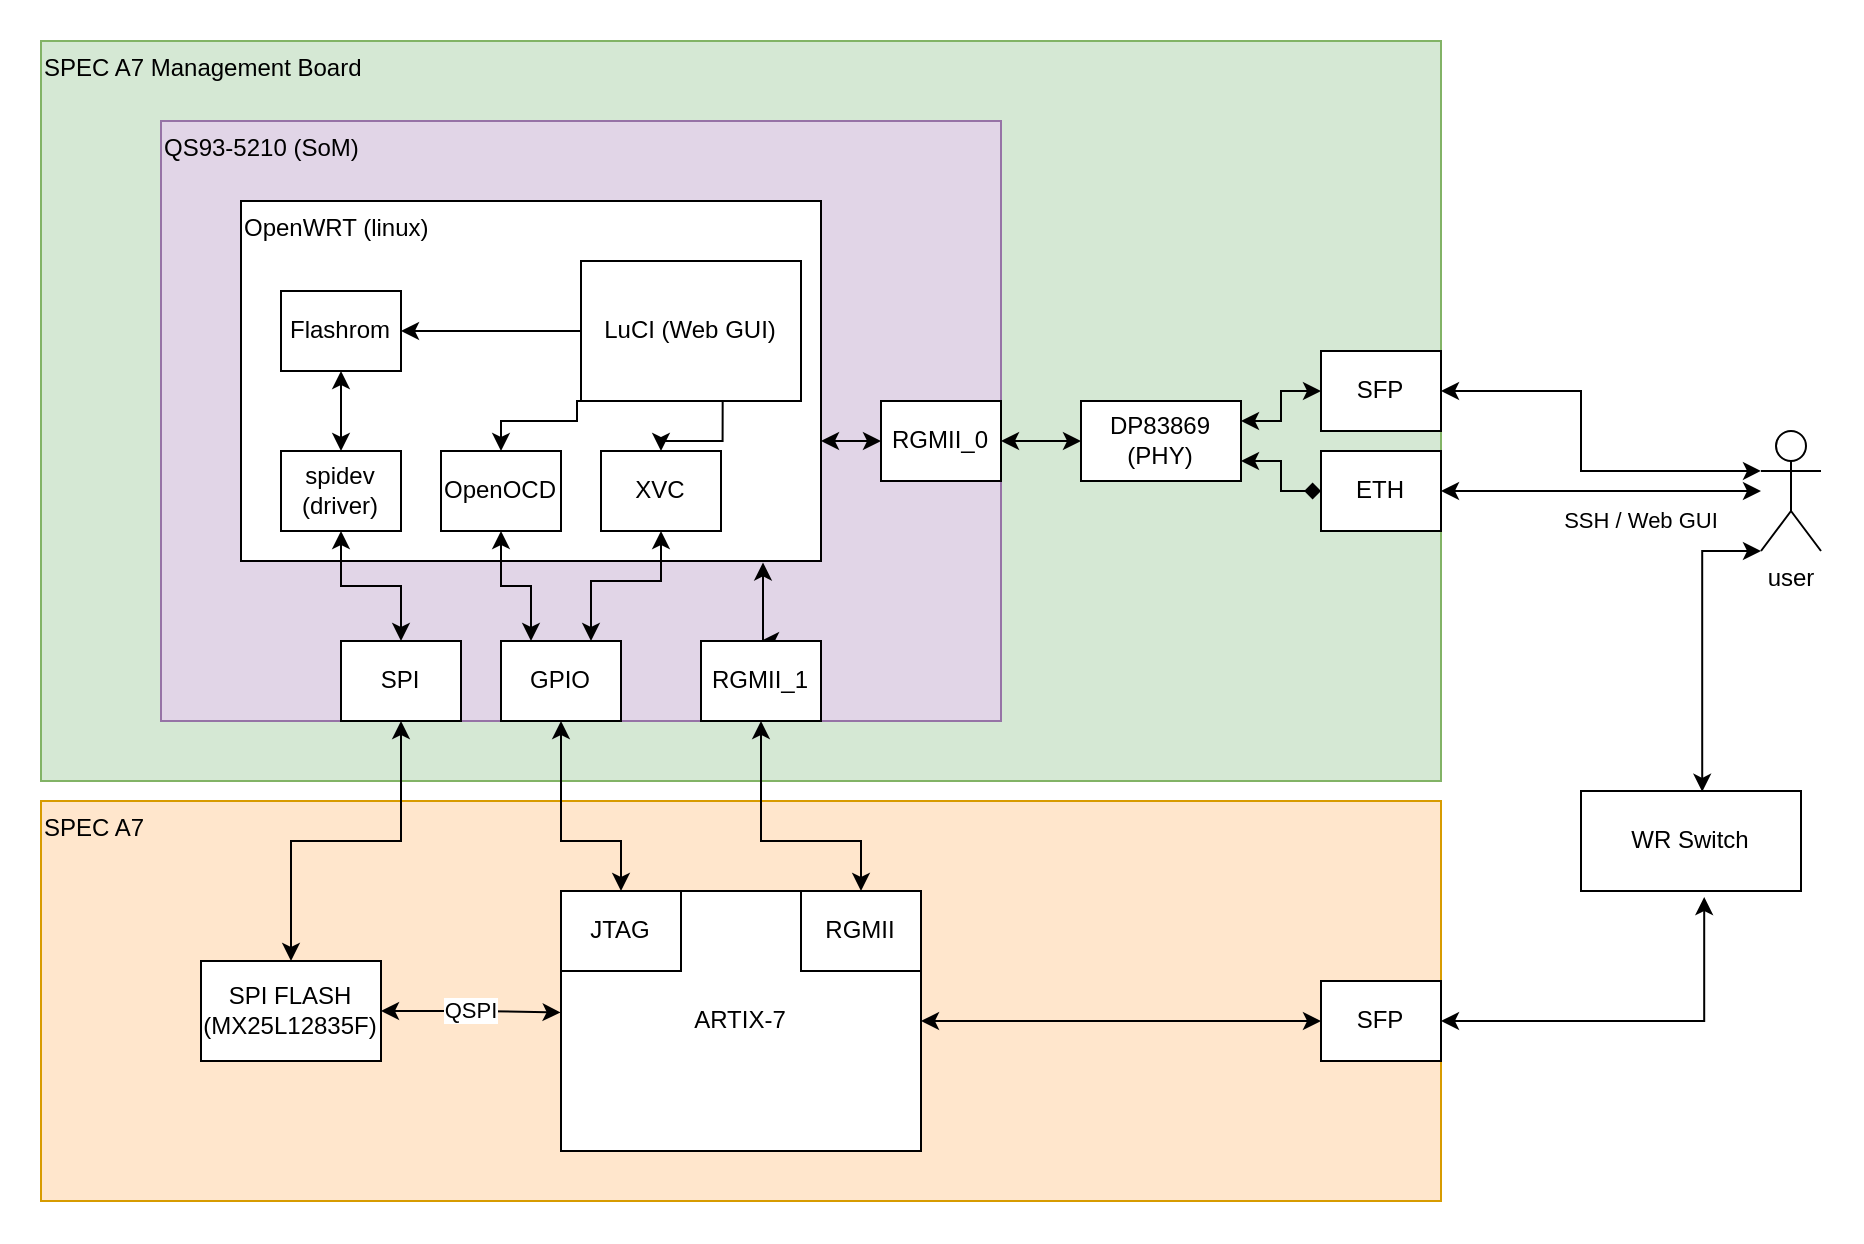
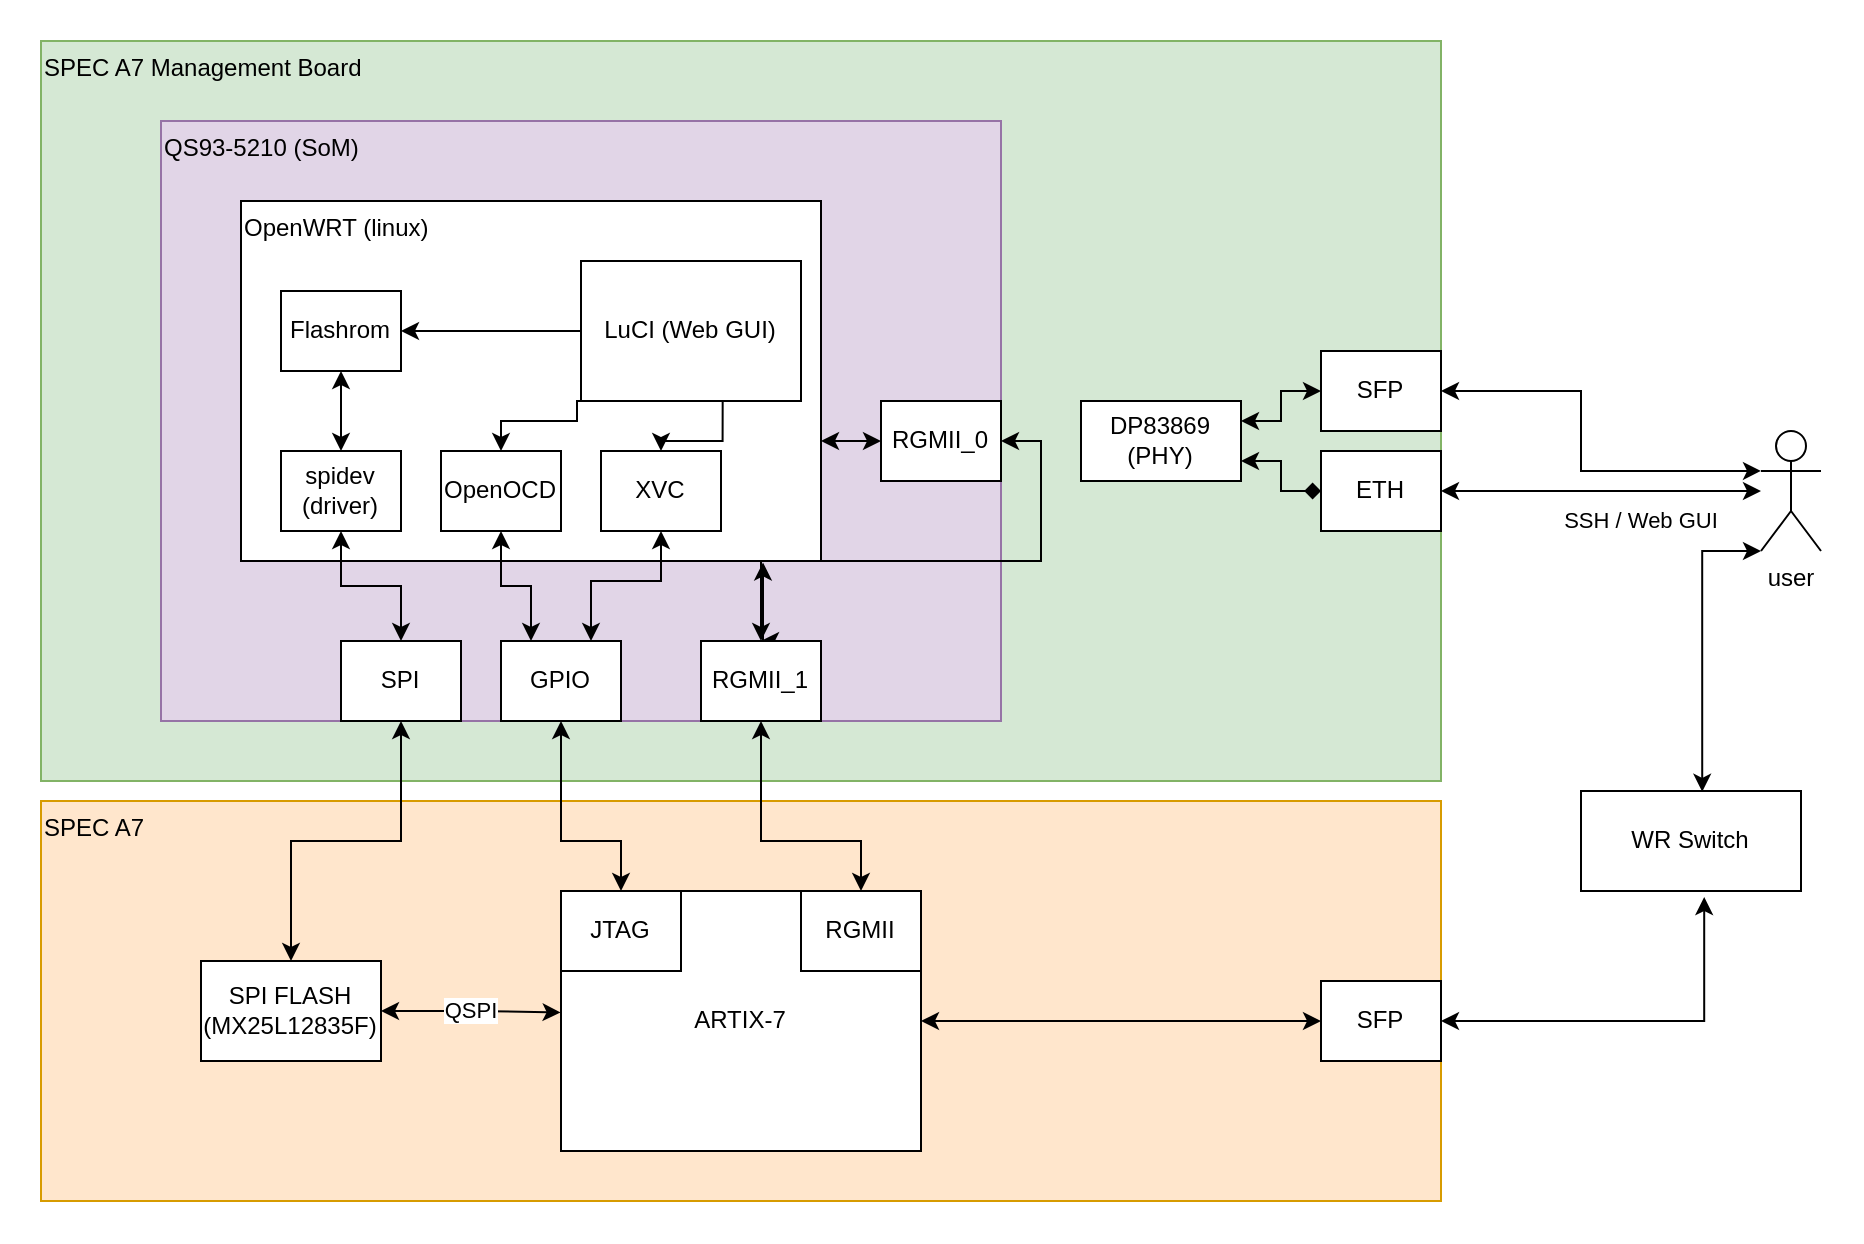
(1053, 441) -> (992, 561)
